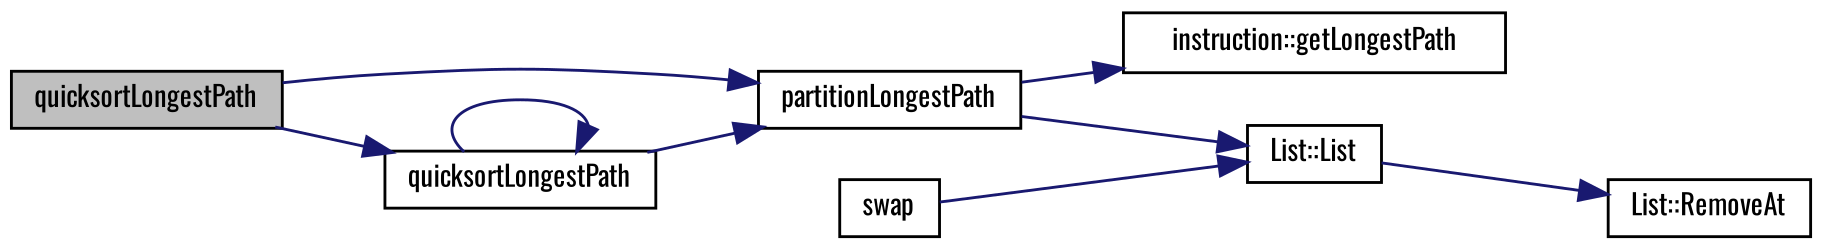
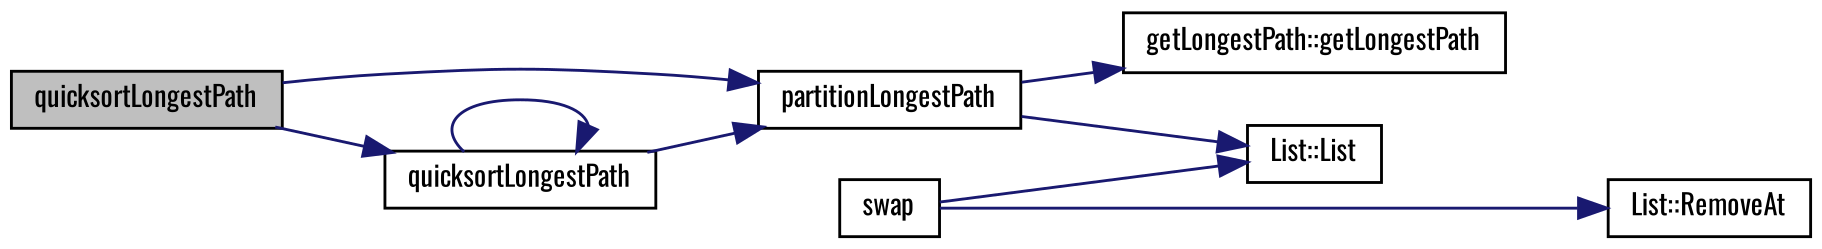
(1314, 43) -> (1314, 43)
(1480, 177) -> (1259, 208)
